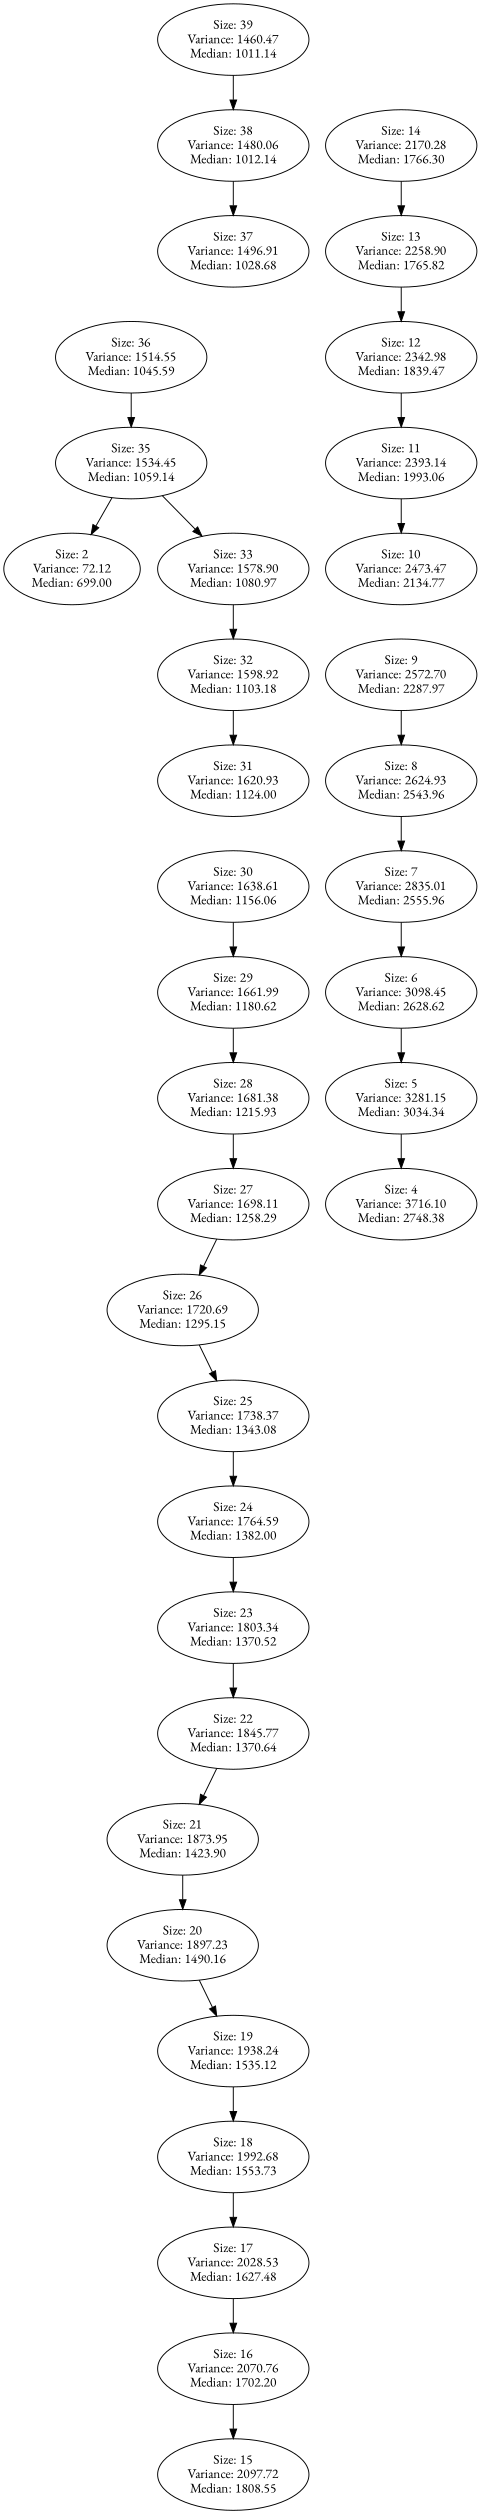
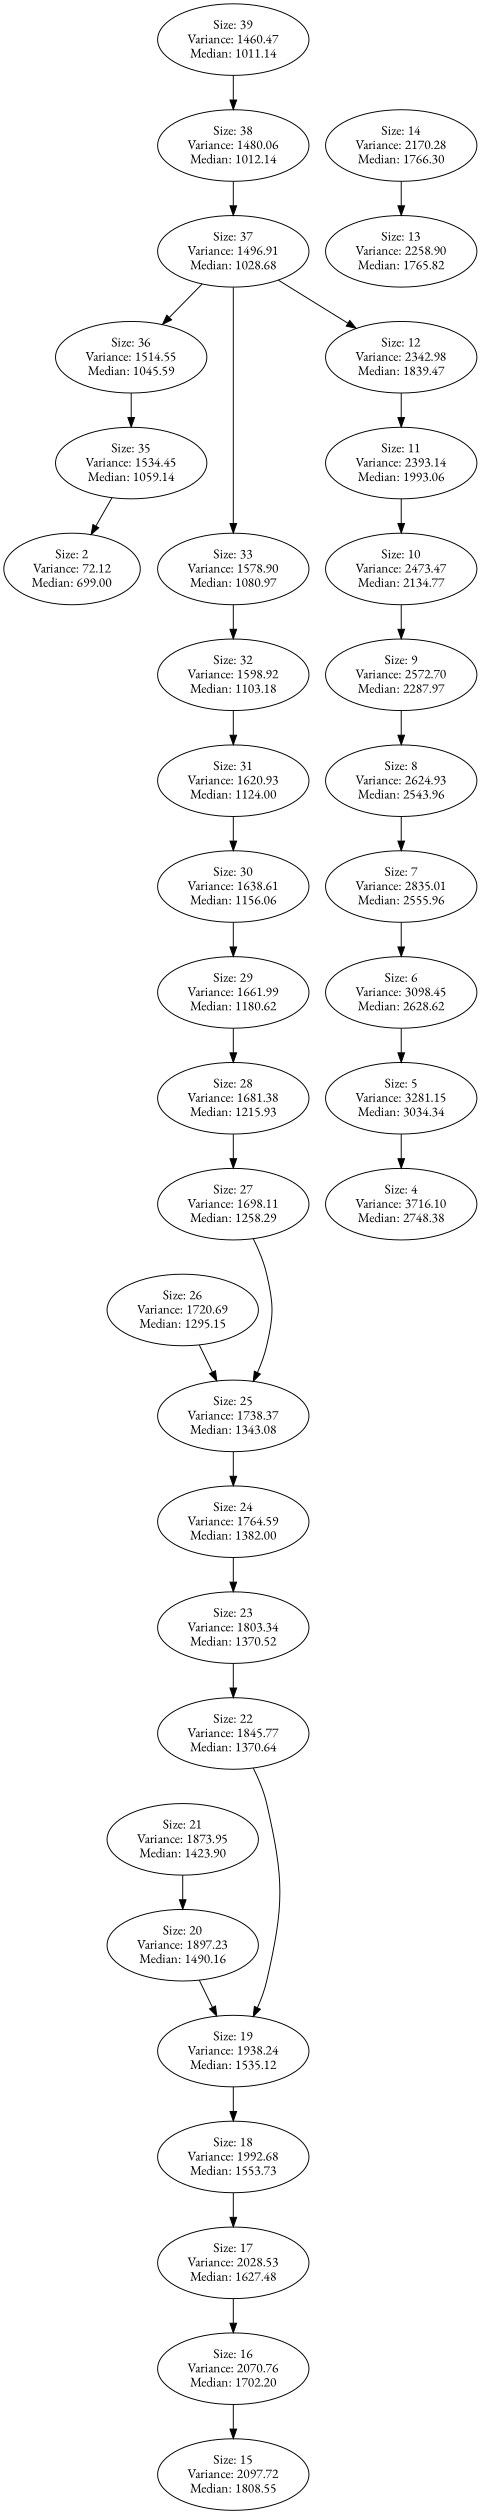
(401, 299) -> (313, 302)
none -> (186, 301)
(179, 512) -> (233, 405)
none -> (401, 617)
none -> (233, 829)
(210, 1253) -> (272, 1305)
(210, 1782) -> (280, 1887)
